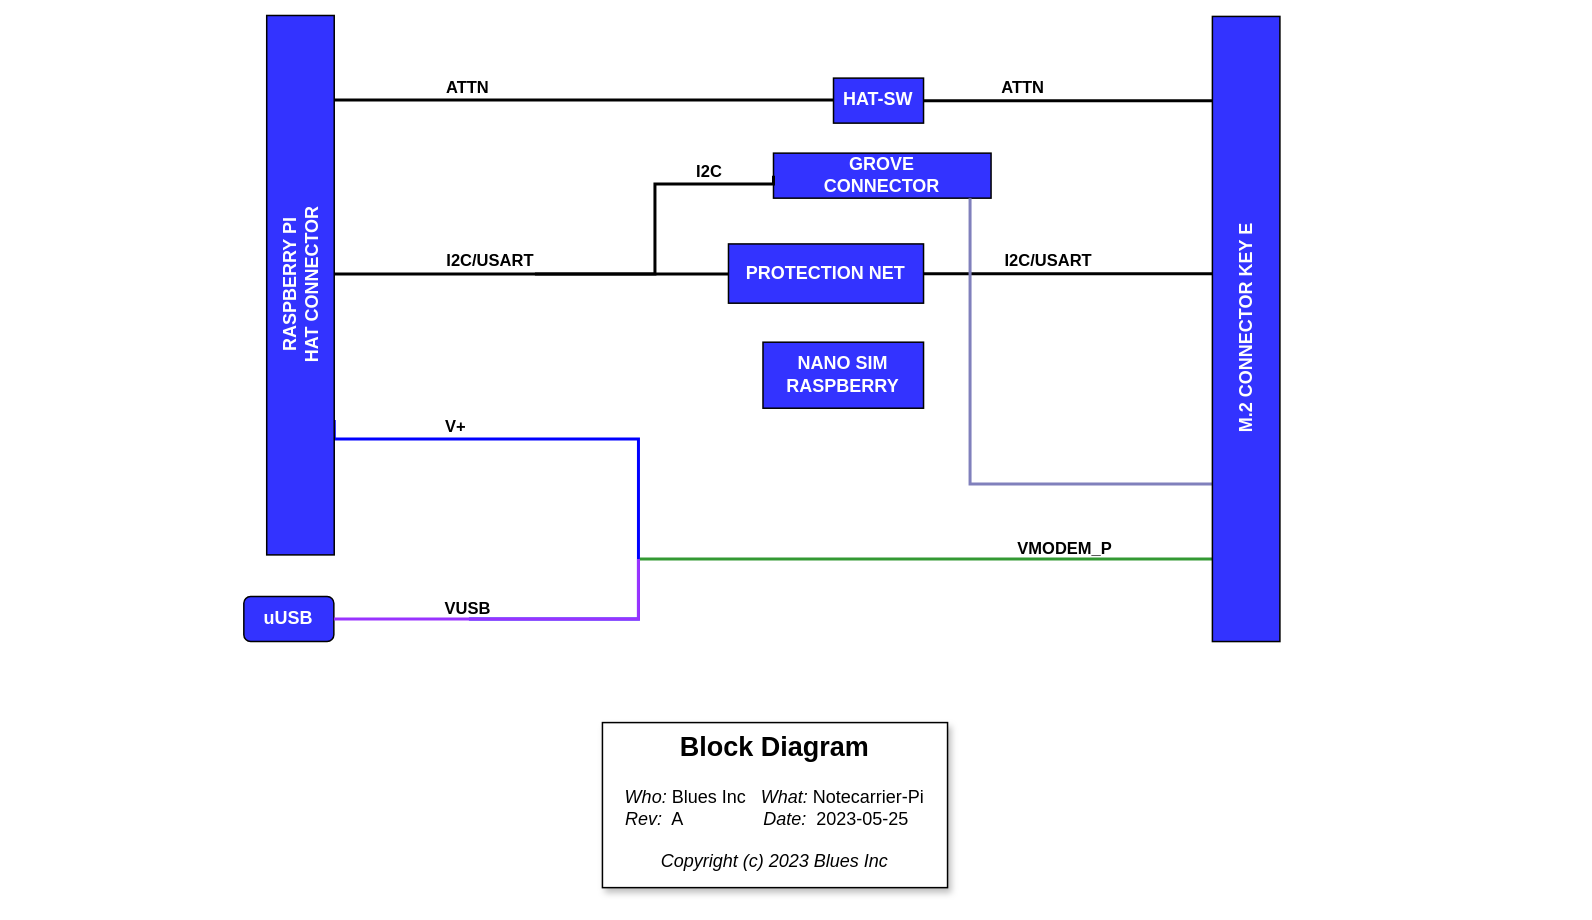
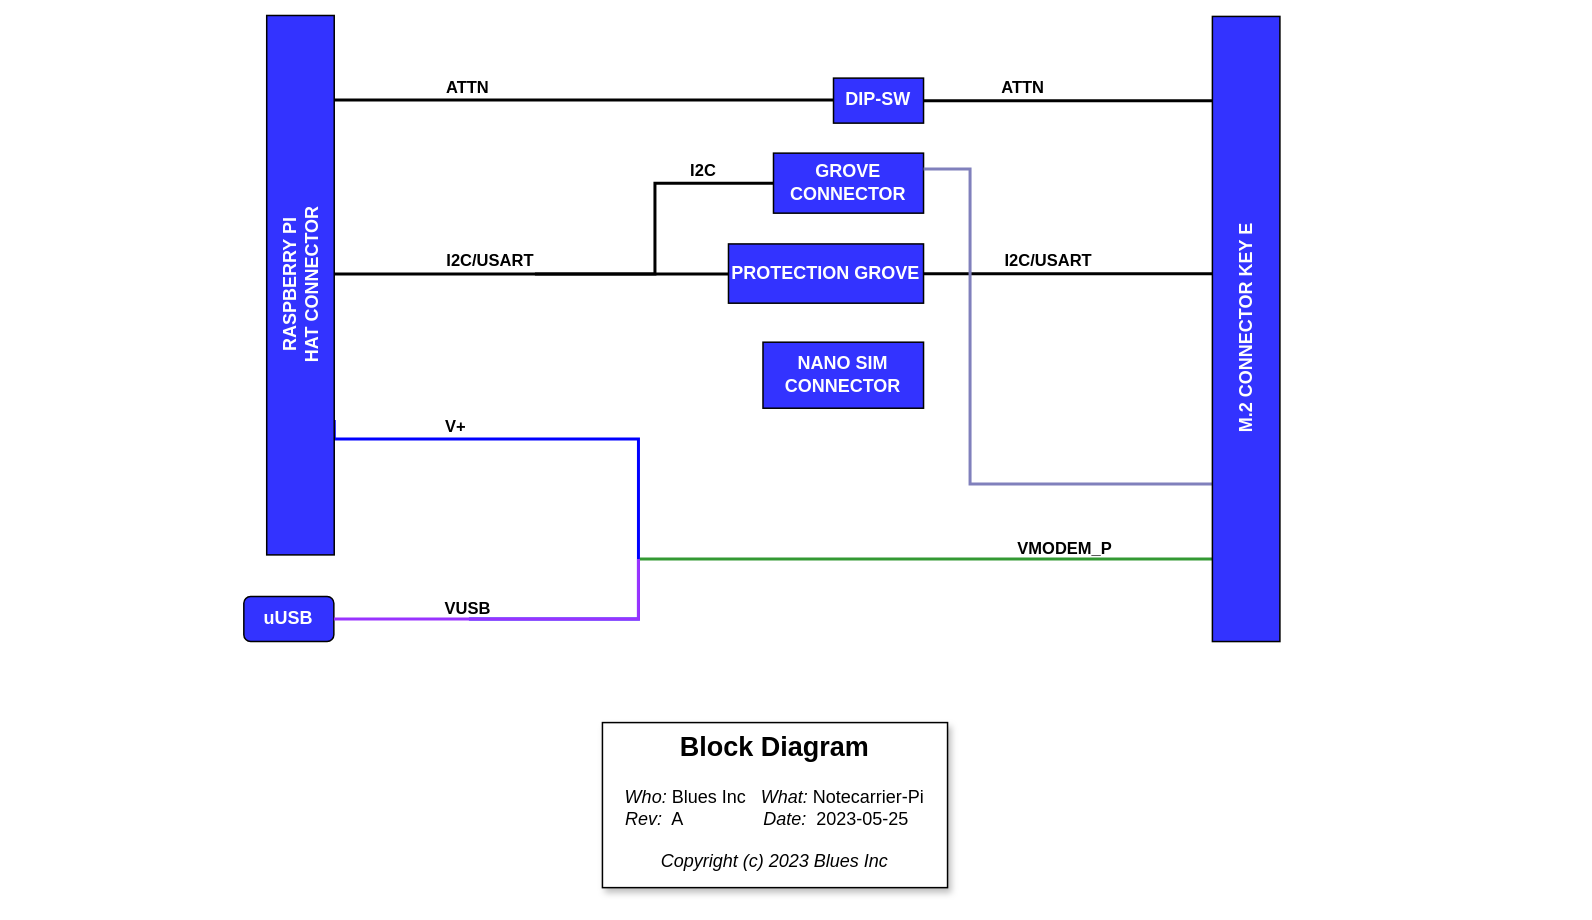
(878, 100) -> (878, 100)
(882, 175) -> (848, 183)
(826, 274) -> (826, 274)
(843, 374) -> (843, 374)
